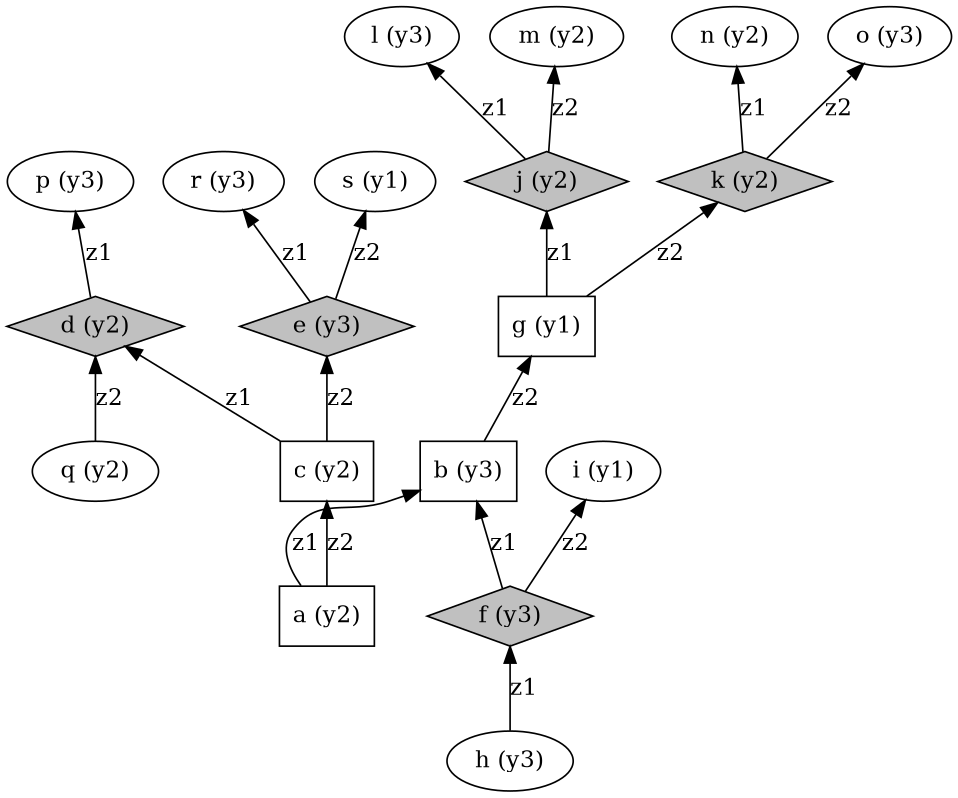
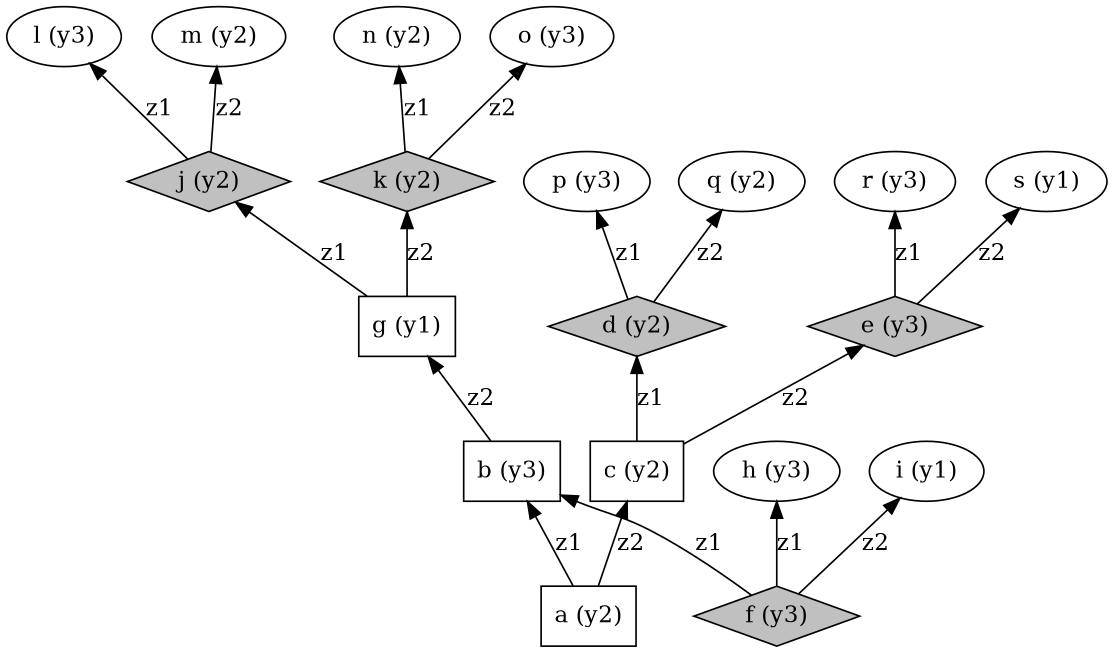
(95, 407) -> (683, 263)
(510, 697) -> (777, 552)
